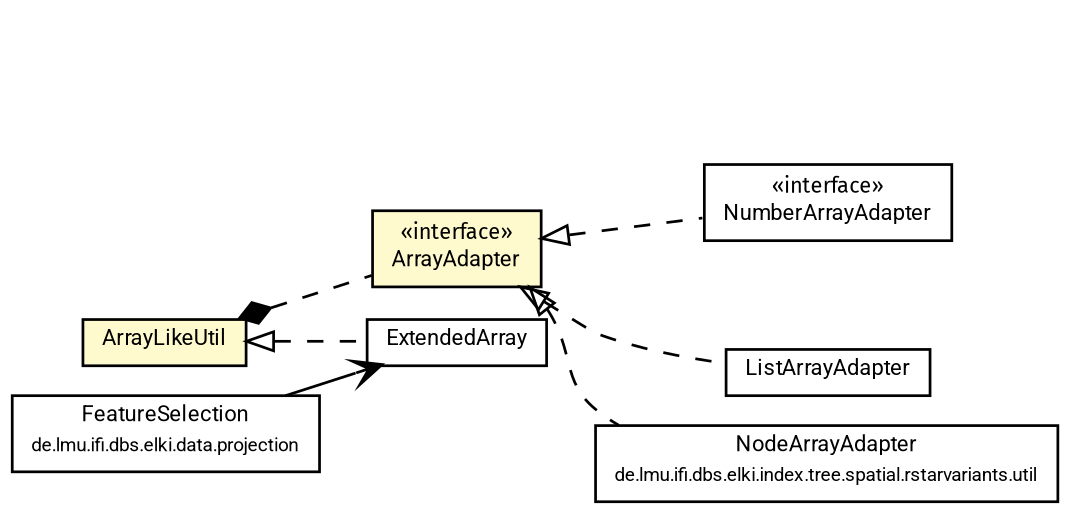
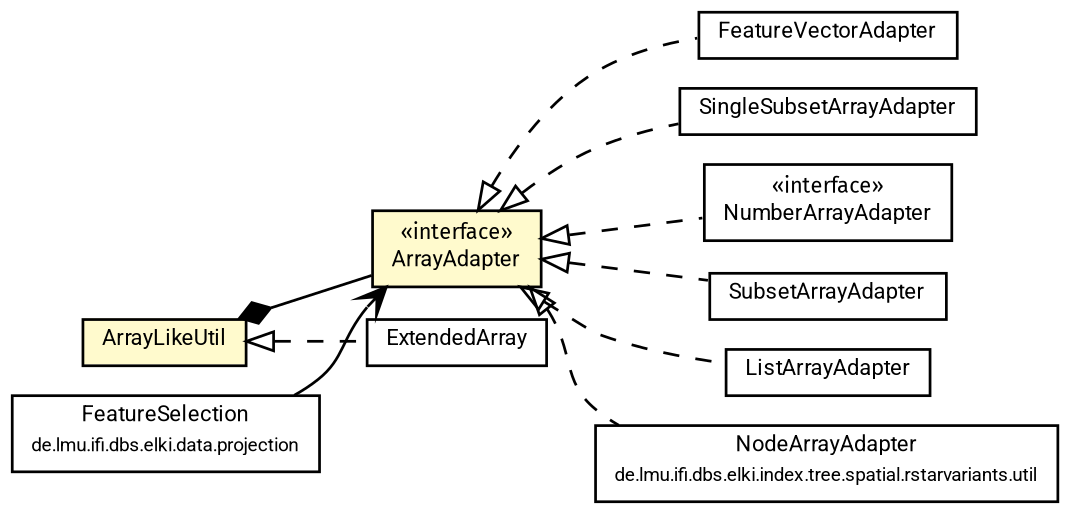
none -> (827, 34)
none -> (827, 110)
(321, 292) -> (321, 292)
none -> (827, 295)
(321, 384) -> (336, 360)
